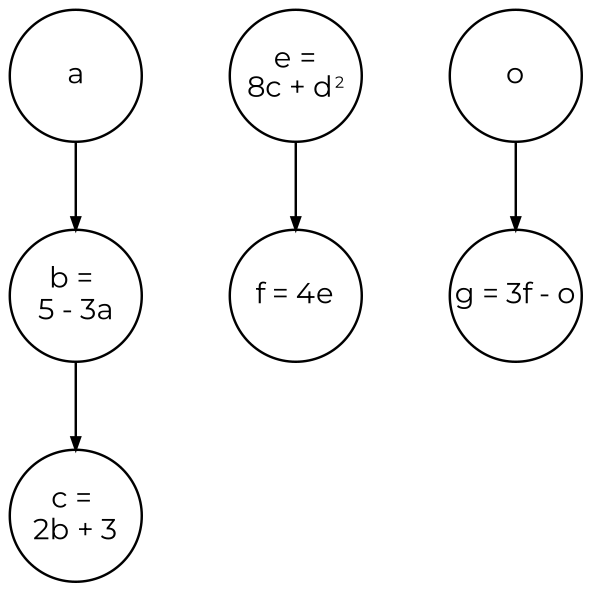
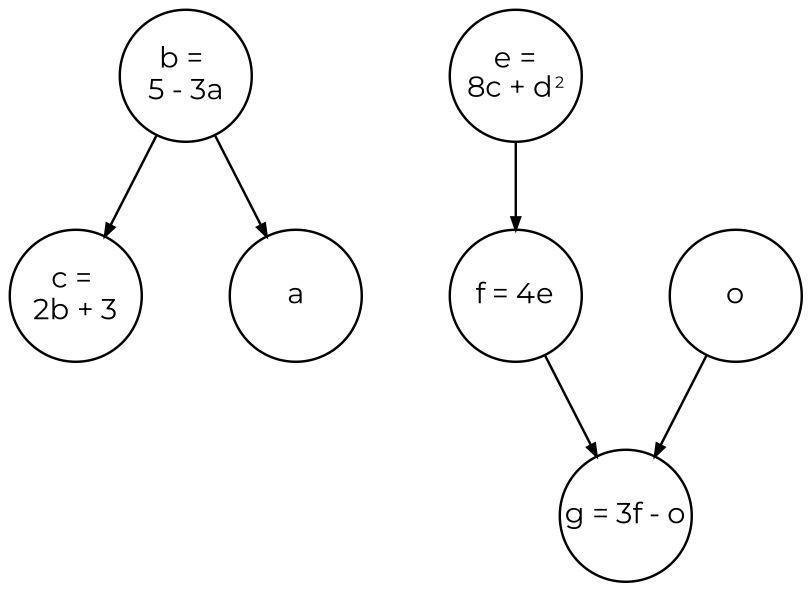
(76, 180) -> (238, 180)
none -> (568, 400)
